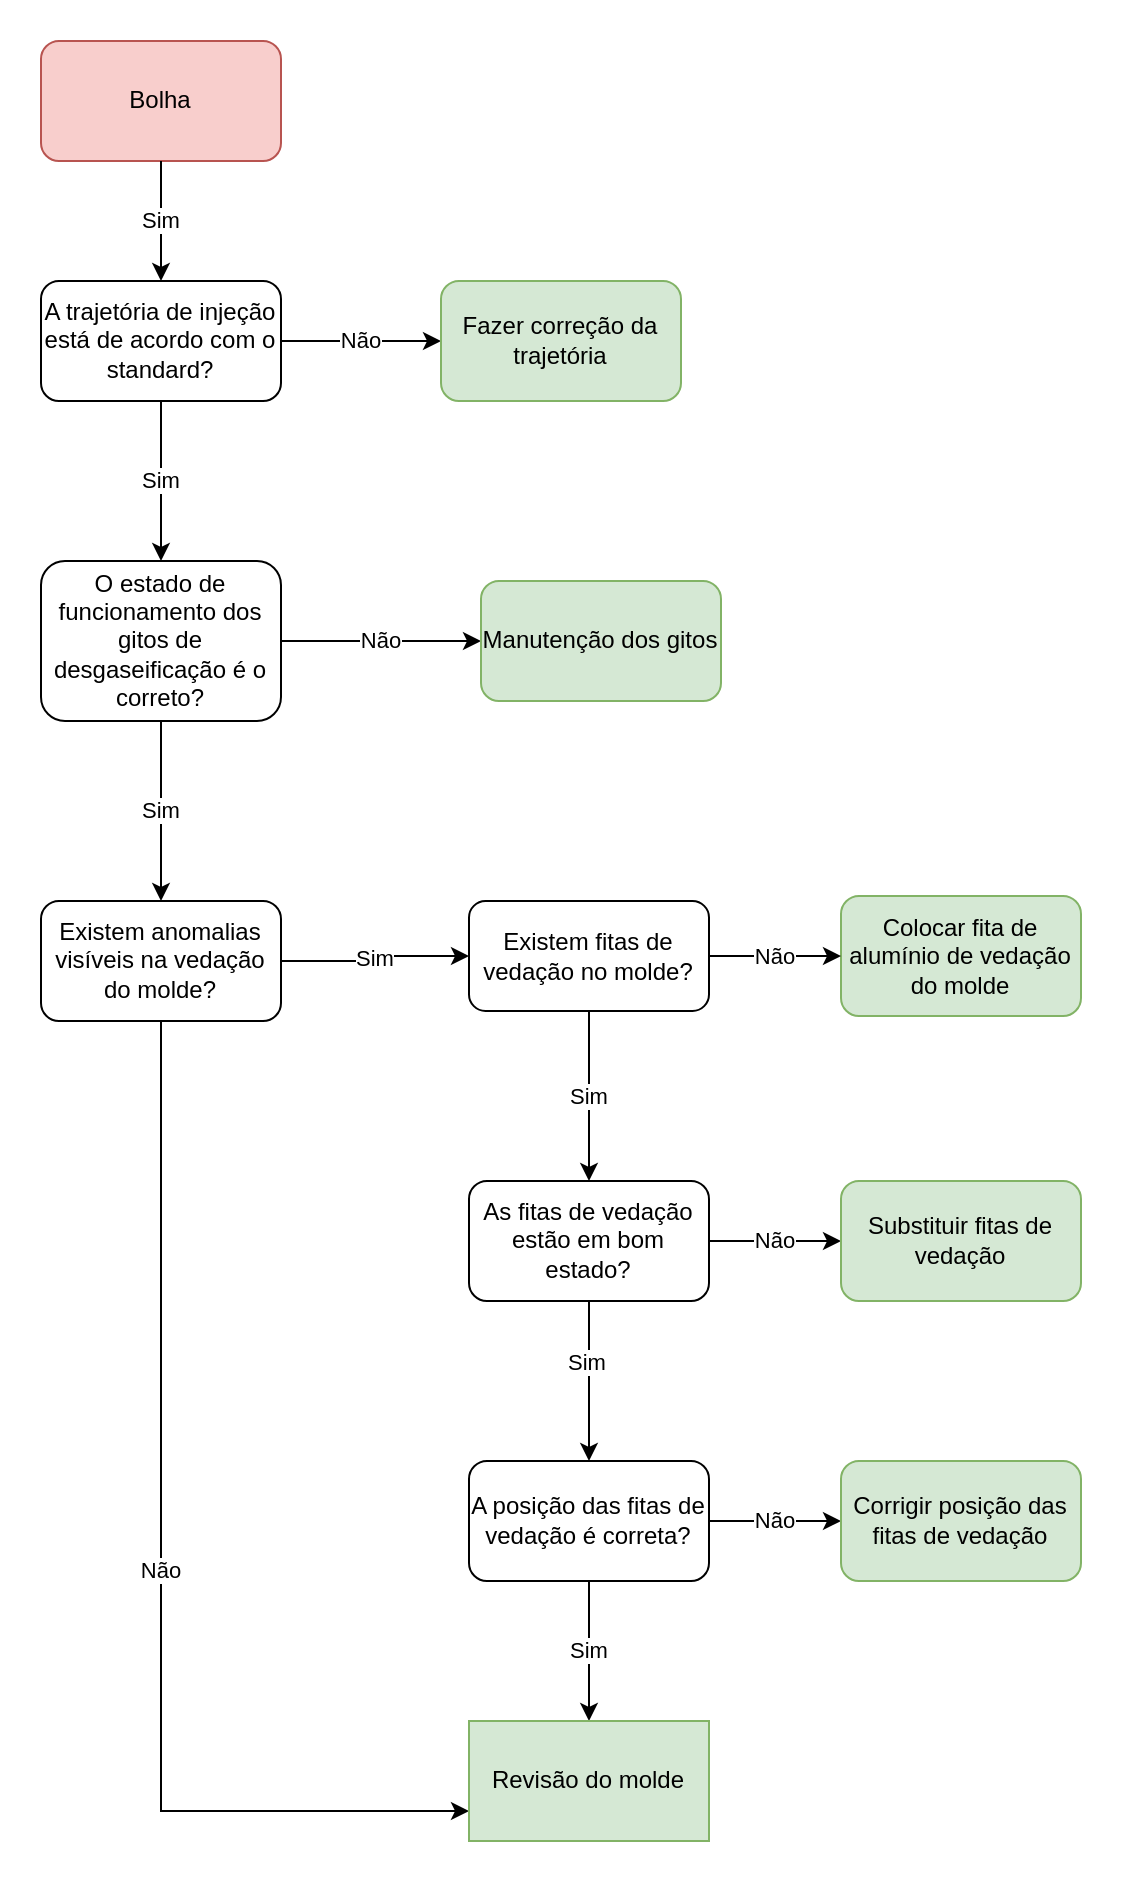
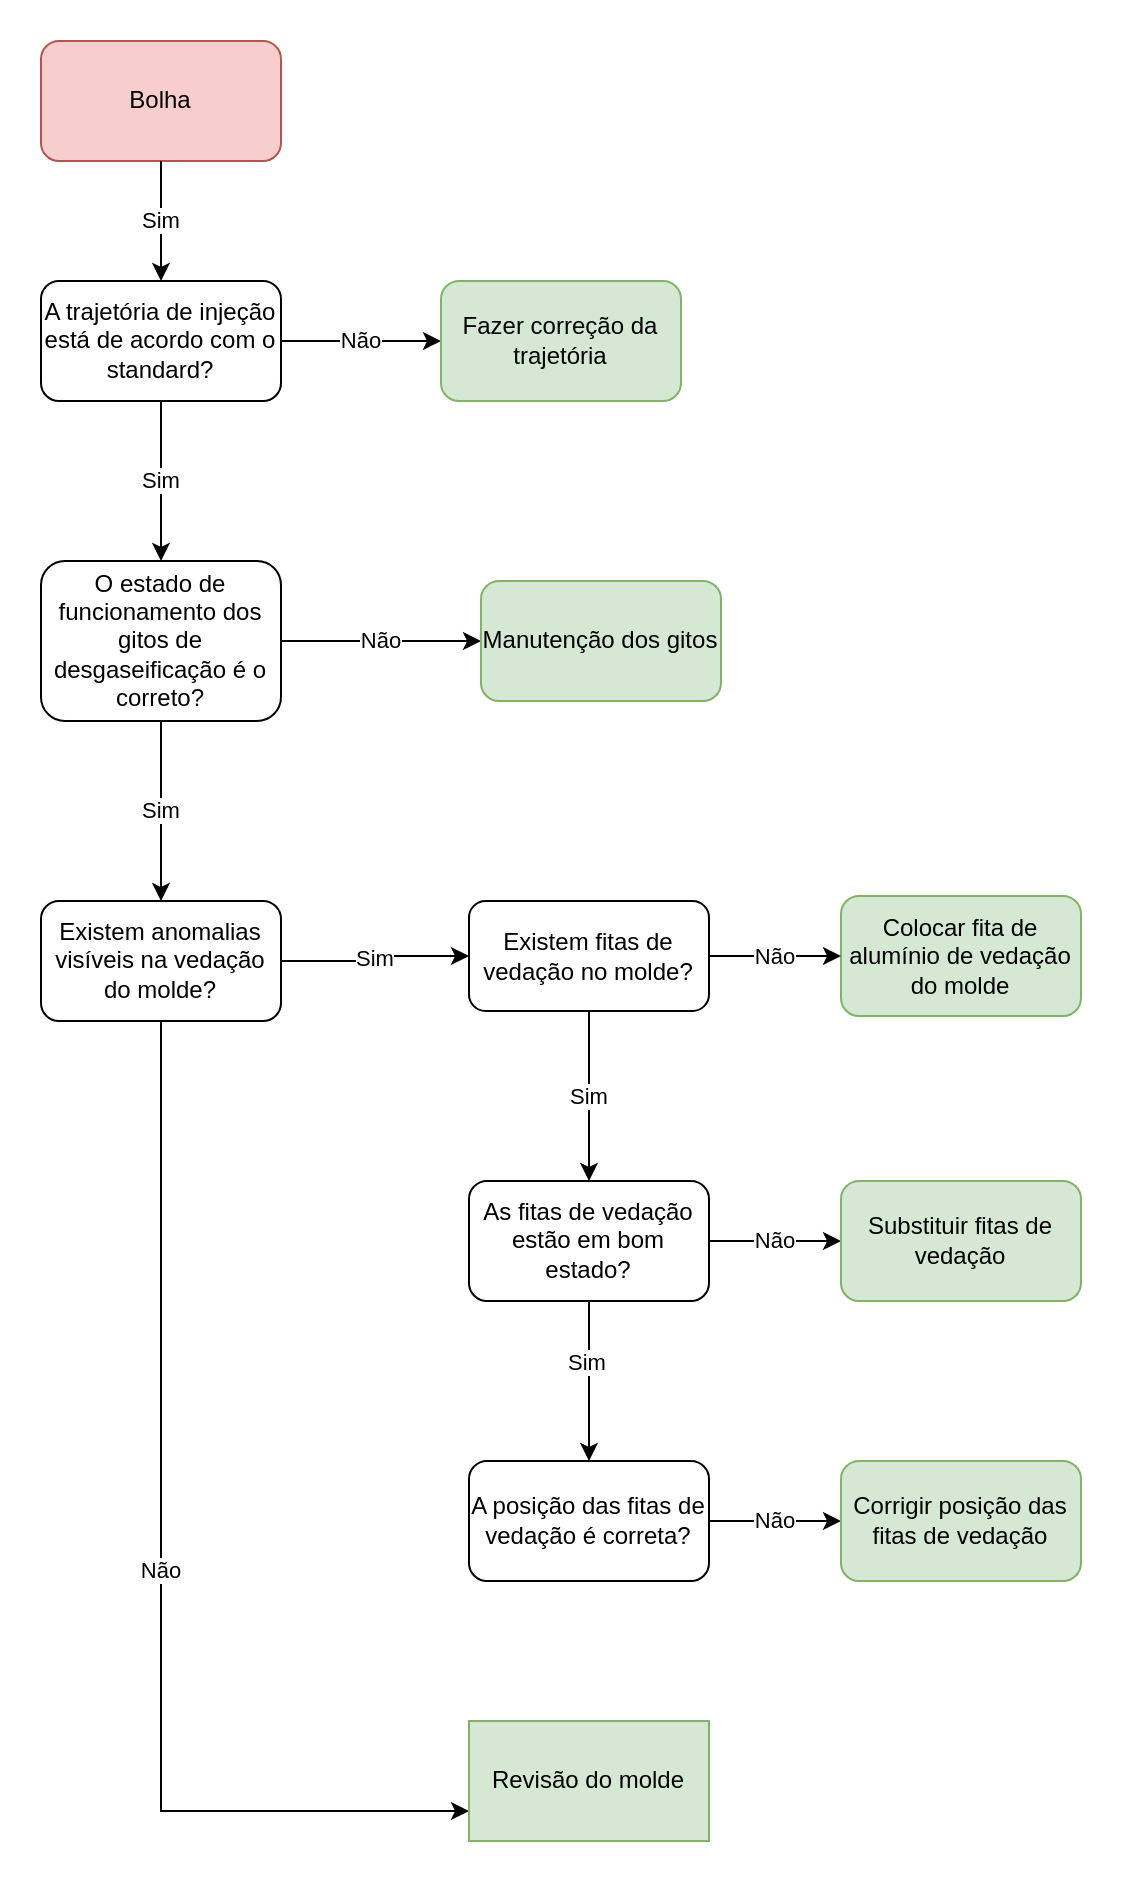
(589, 1644) -> none
